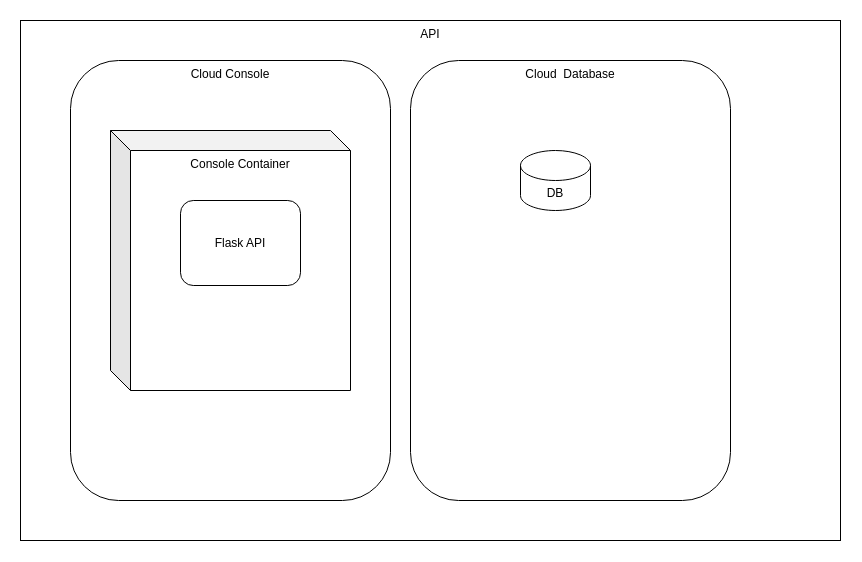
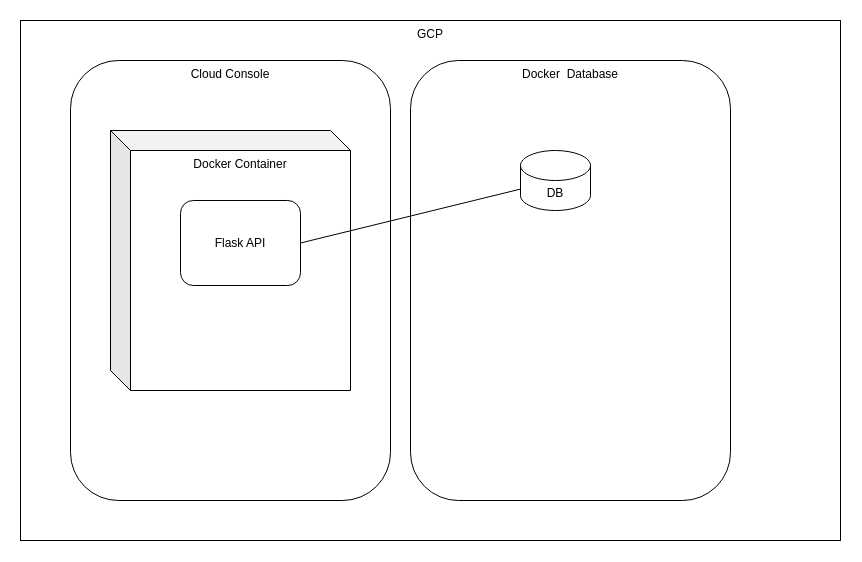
(431, 35) -> (431, 35)
(571, 75) -> (571, 75)
(241, 165) -> (241, 165)
none -> (411, 216)
